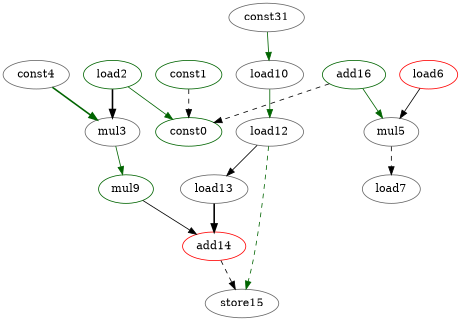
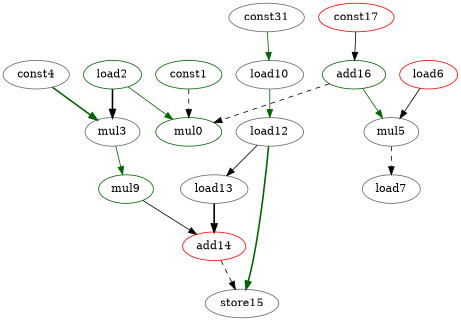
none -> (356, 17)
(189, 132) -> (189, 132)
(261, 214) -> (261, 214)
